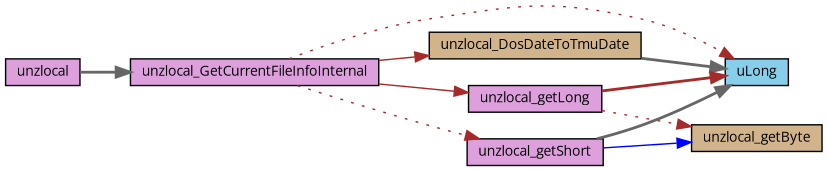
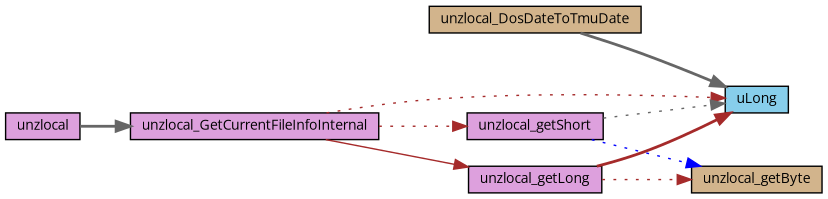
(397, 59) -> none
(670, 114) -> (657, 112)
(640, 146) -> (627, 148)
